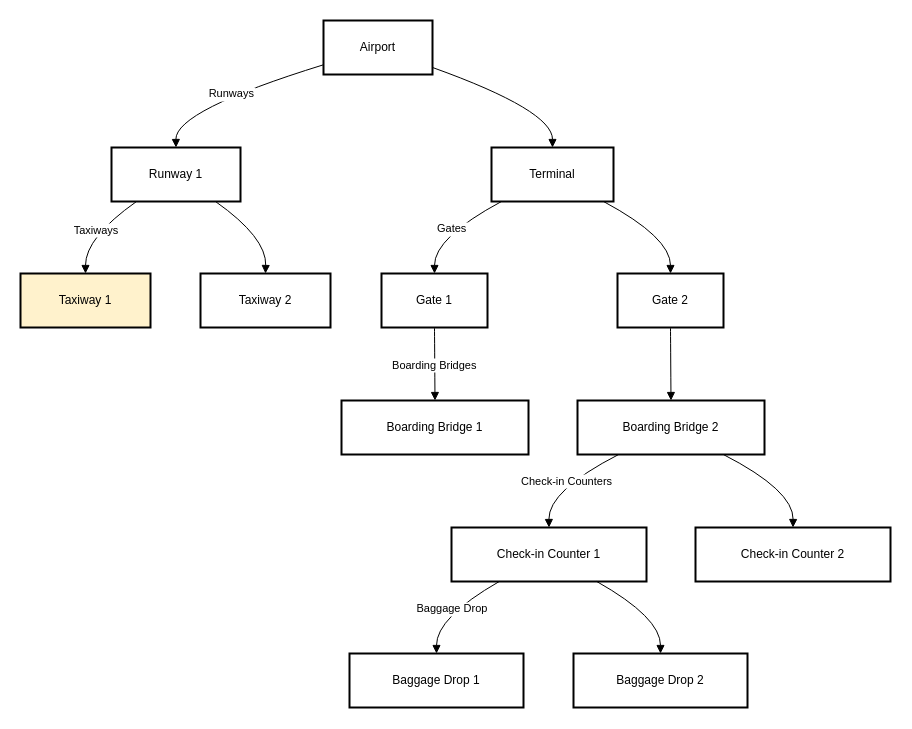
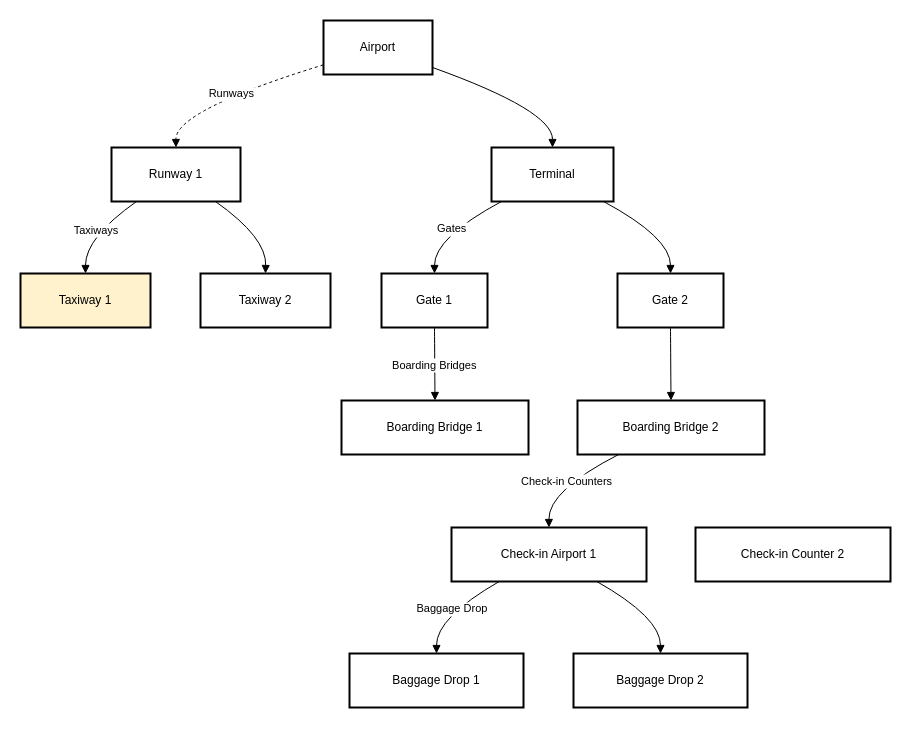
(288, 76) -> (288, 76)
(765, 480) -> none
(549, 555) -> (549, 555)
